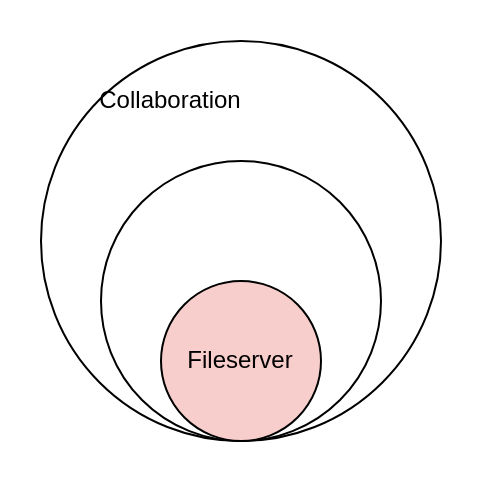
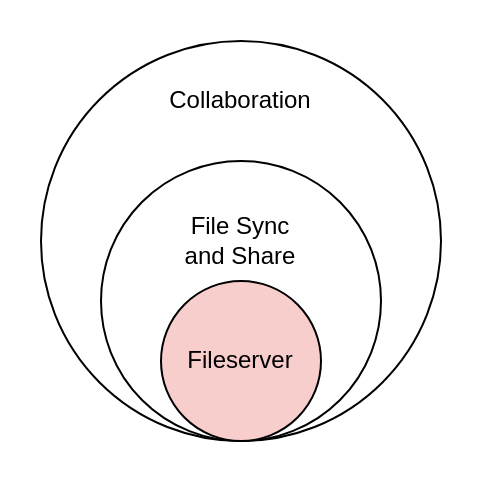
(171, 101) -> (241, 101)
none -> (241, 241)
